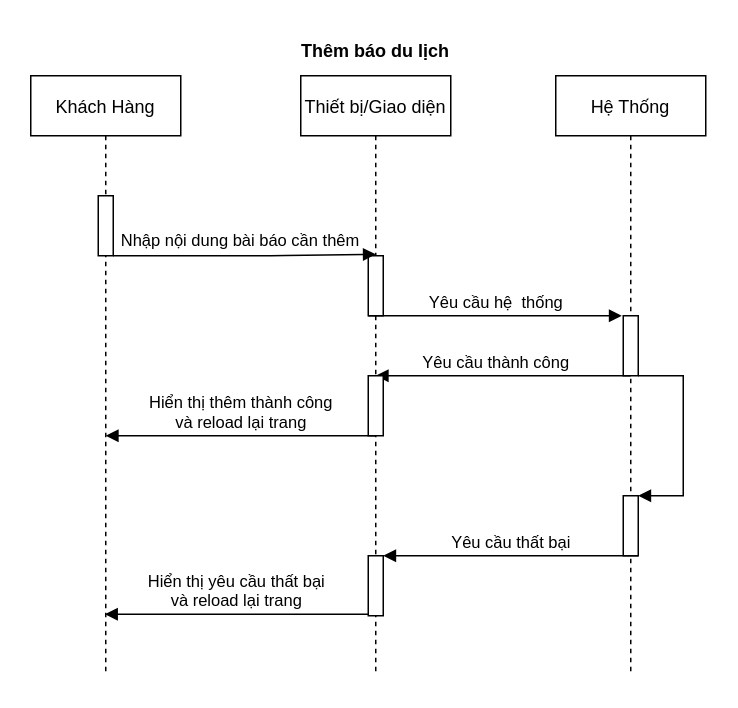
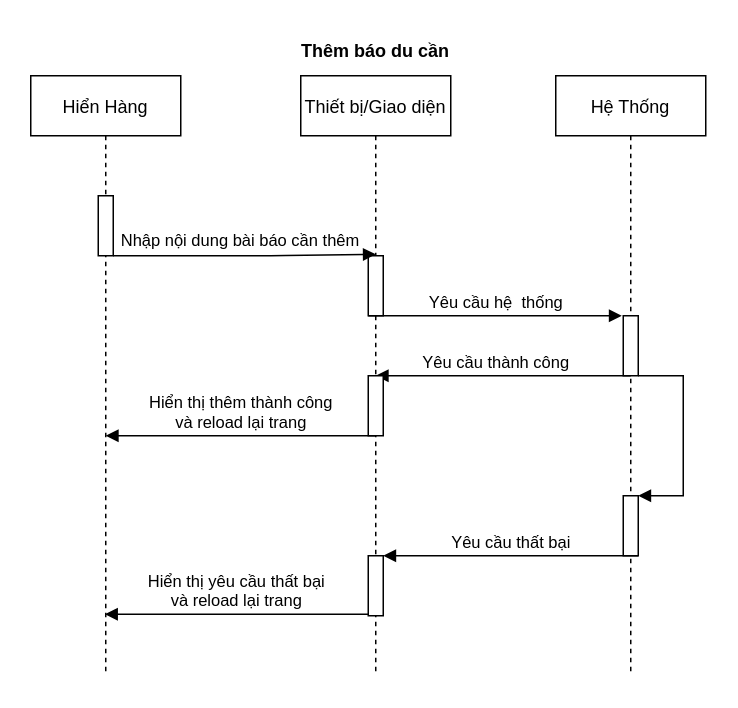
(375, 51) -> (375, 51)
(105, 107) -> (105, 107)
